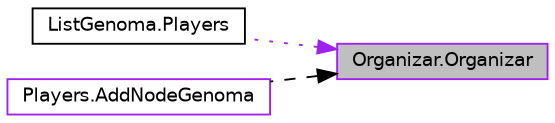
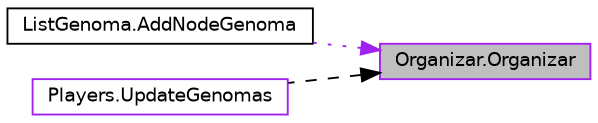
(139, 26) -> (160, 26)
(139, 97) -> (160, 97)
